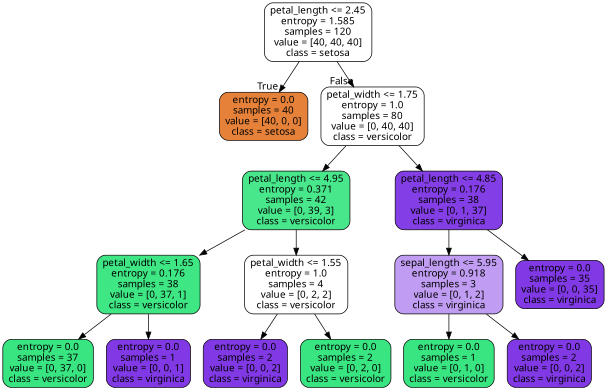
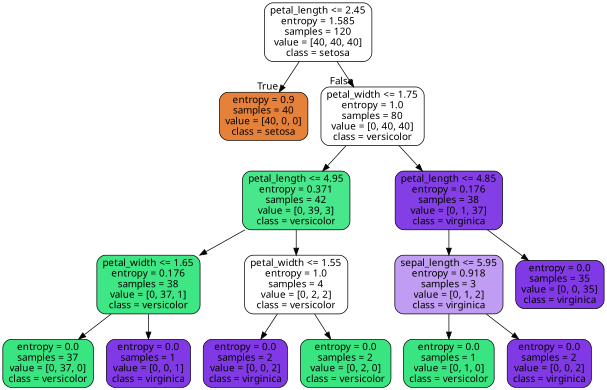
(264, 116) -> (264, 116)
